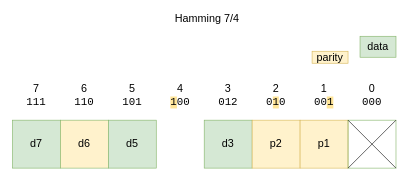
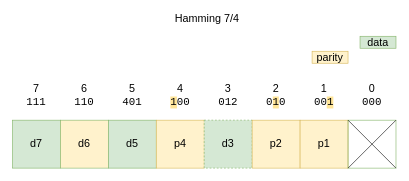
(378, 47) -> (378, 42)
(132, 96) -> (132, 96)
none -> (180, 144)
(228, 144) -> (228, 144)
